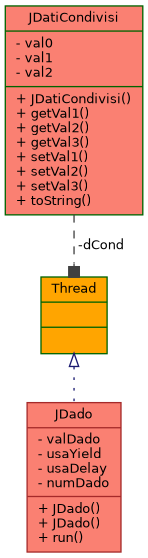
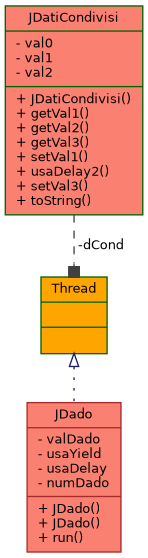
(52, 172) -> (63, 172)
